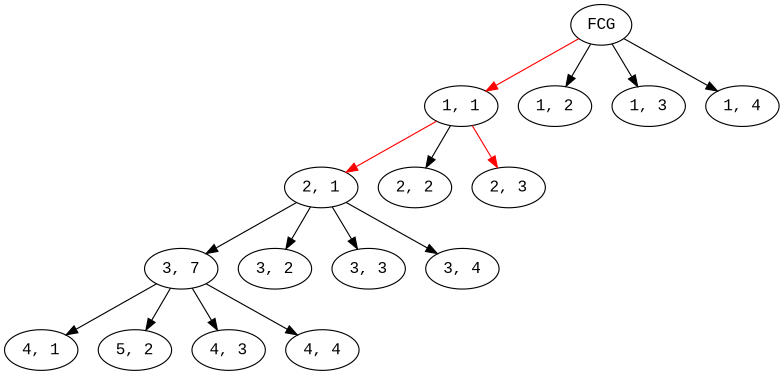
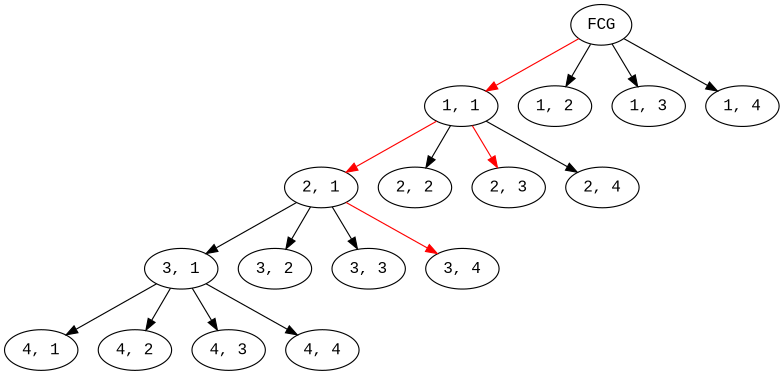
none -> (602, 187)
(387, 225) -> (387, 225)
(181, 269) -> (181, 269)
(135, 350) -> (135, 350)
